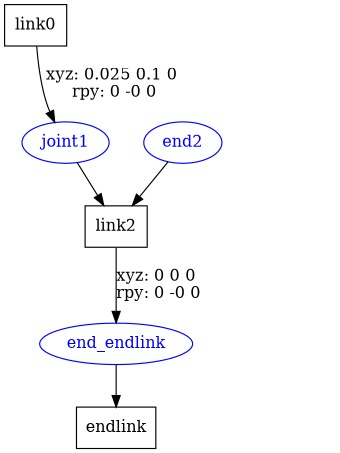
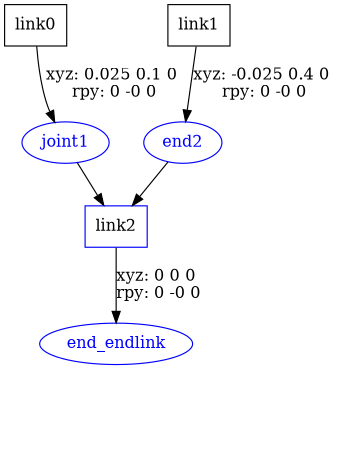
none -> (199, 25)
(116, 227) -> (116, 227)
(116, 428) -> none
